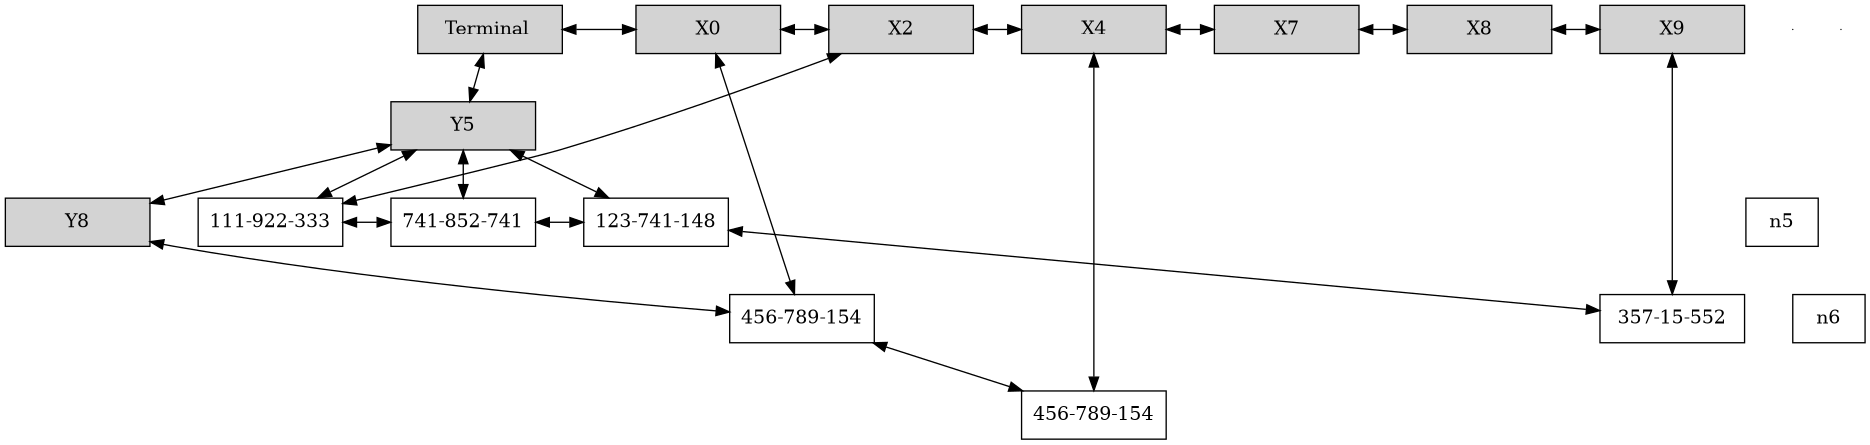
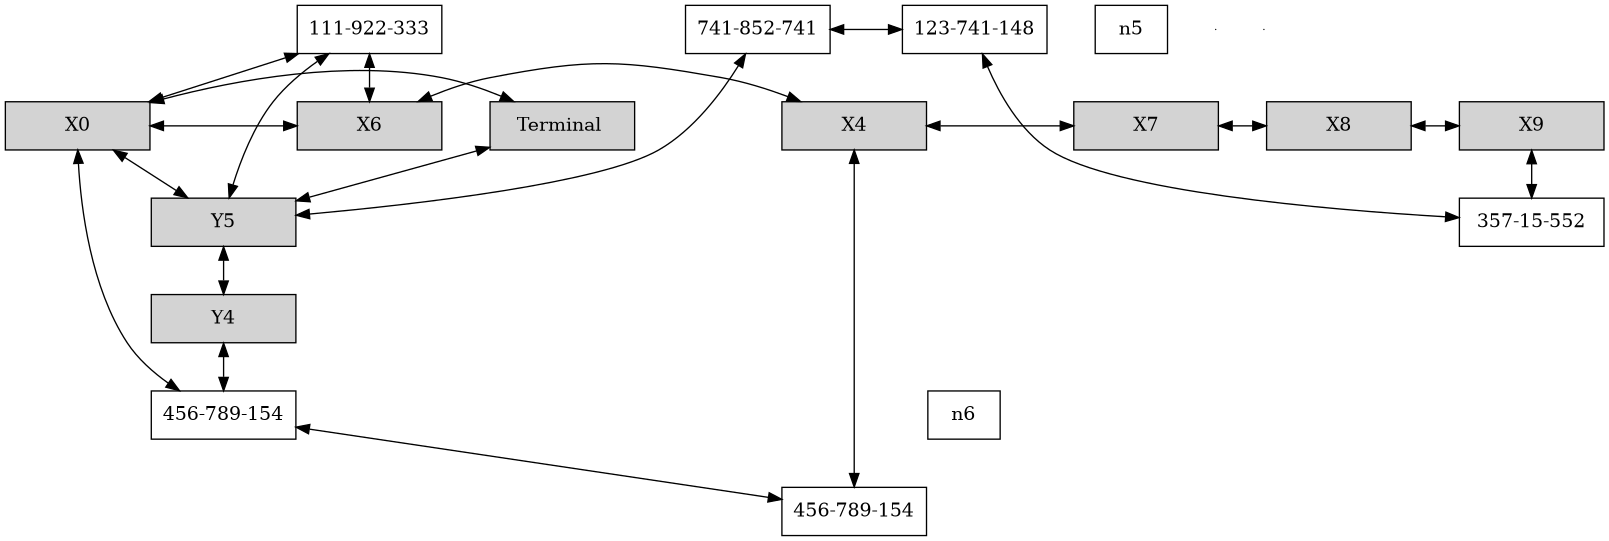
(901, 29) -> (370, 126)
(559, 174) -> (151, 174)
(78, 222) -> (224, 319)
(367, 222) -> (230, 76)
